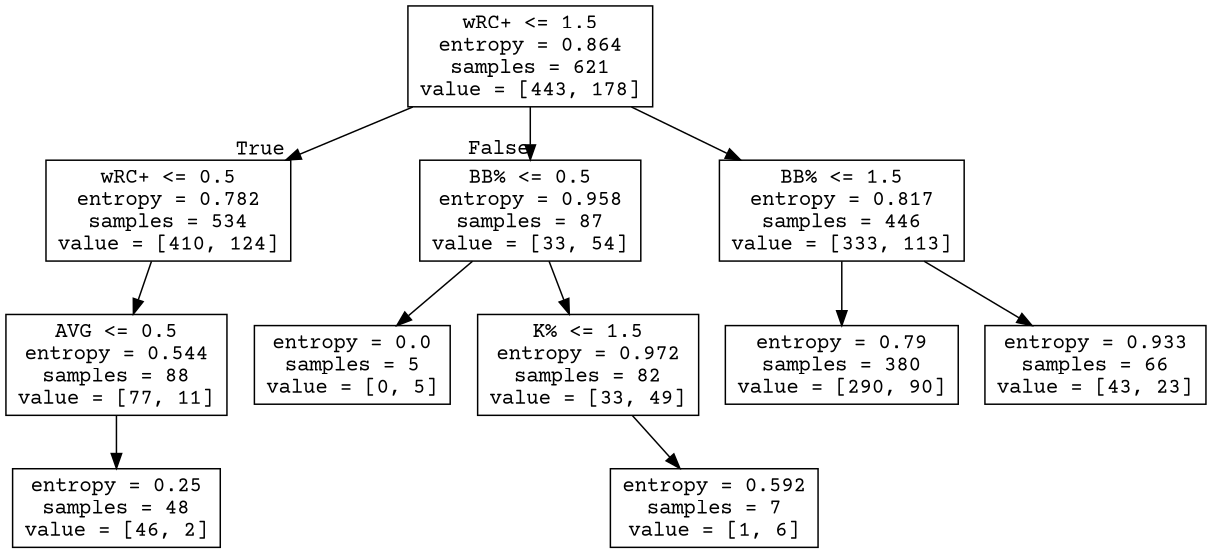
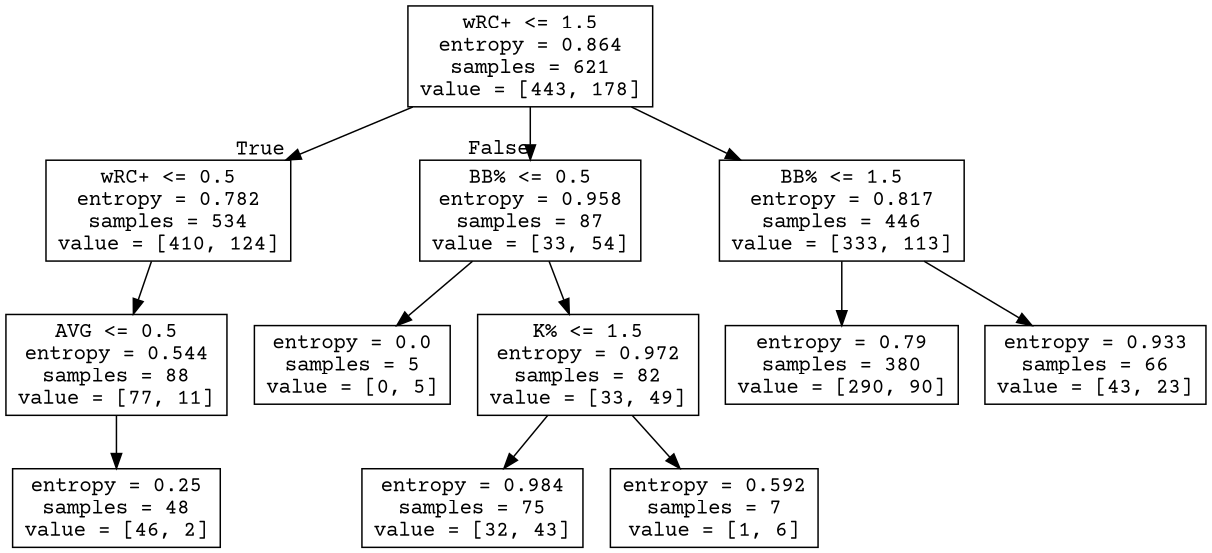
none -> (472, 508)
